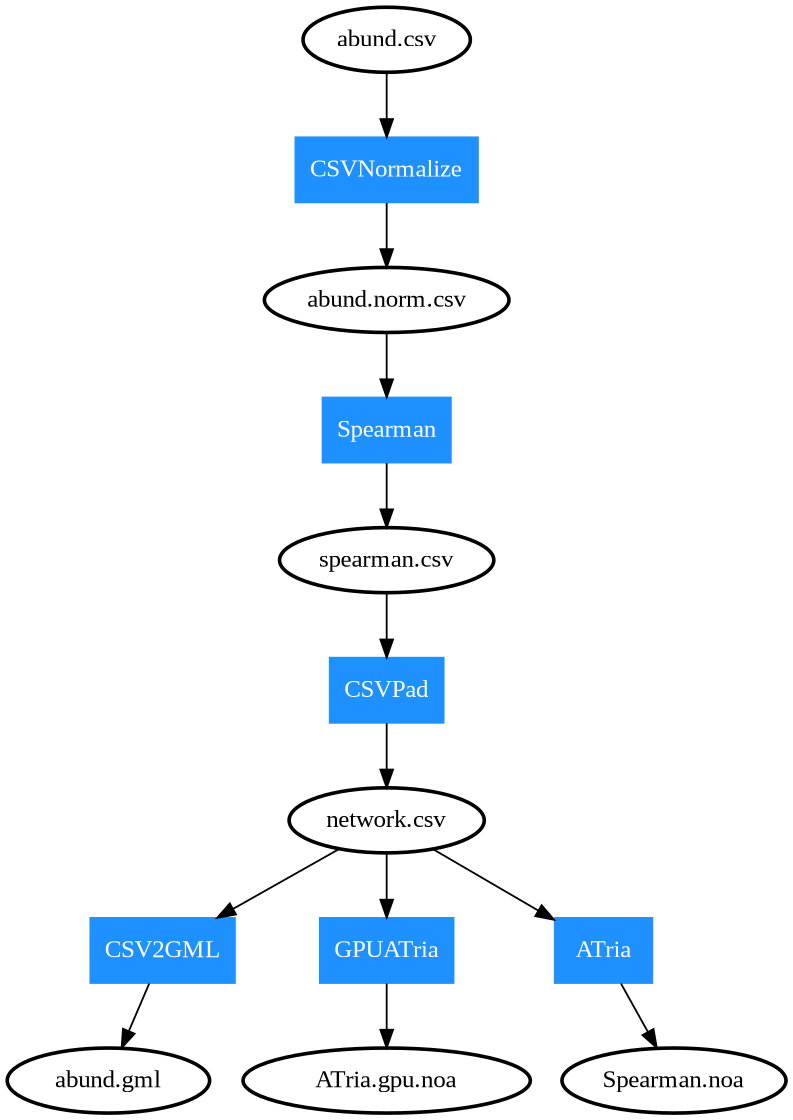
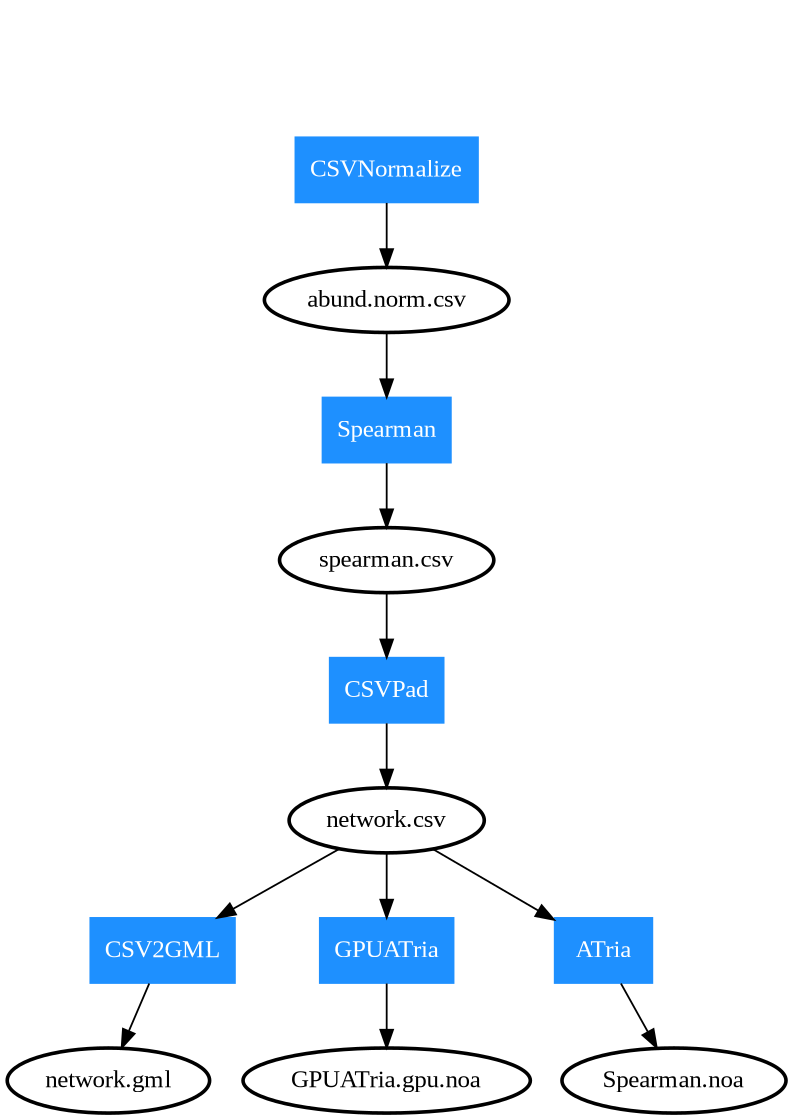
(387, 40) -> none
(108, 1081) -> (108, 1081)
(387, 1081) -> (387, 1081)
